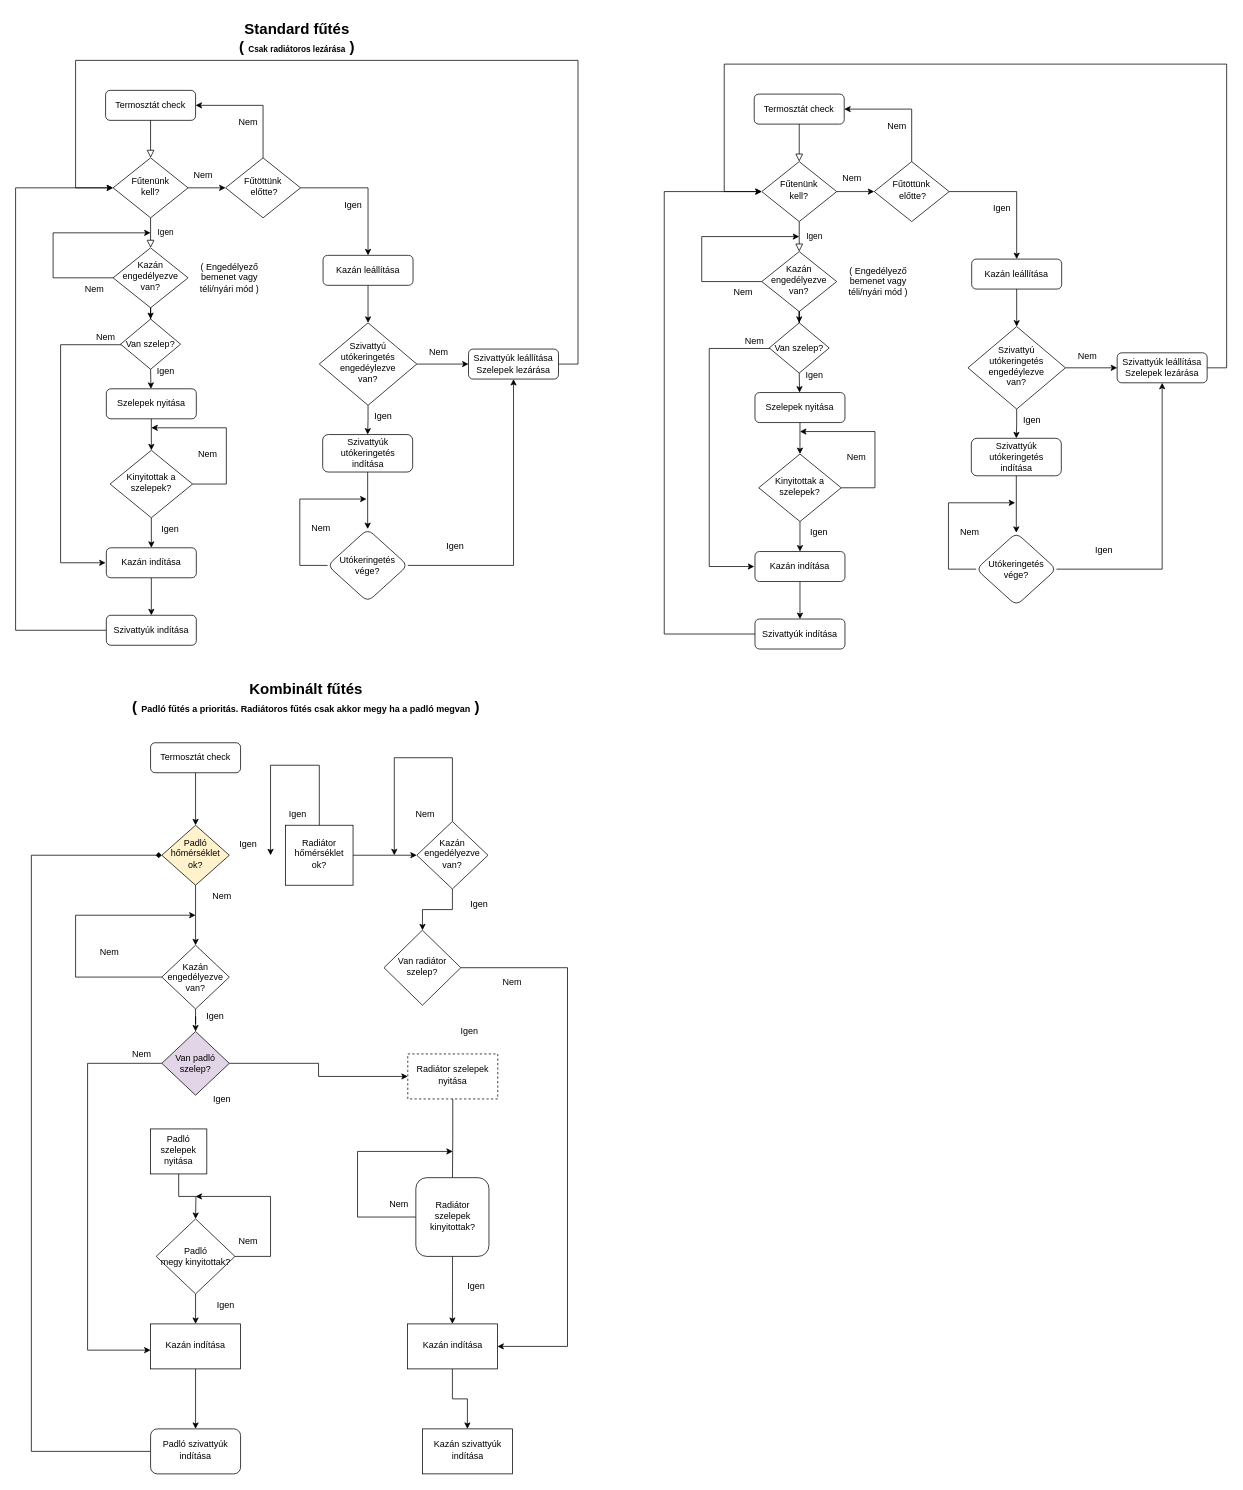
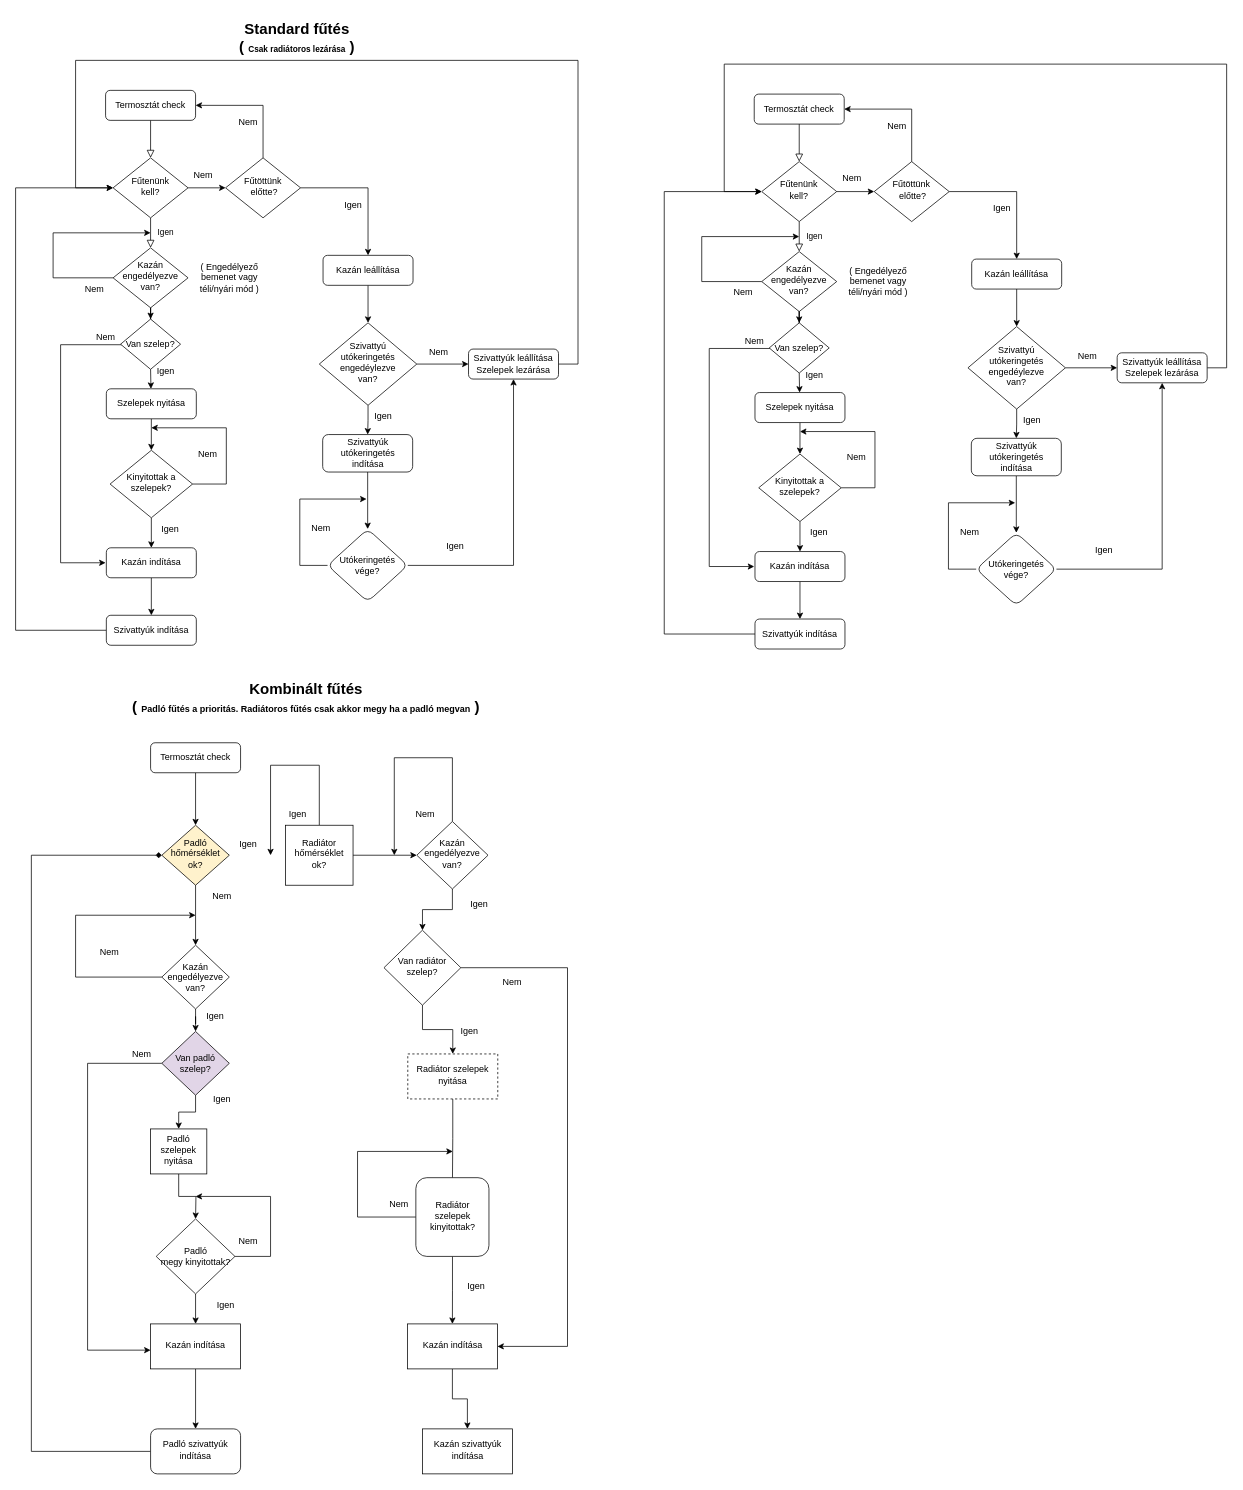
none -> (434, 1030)
(318, 1068) -> (195, 1105)
